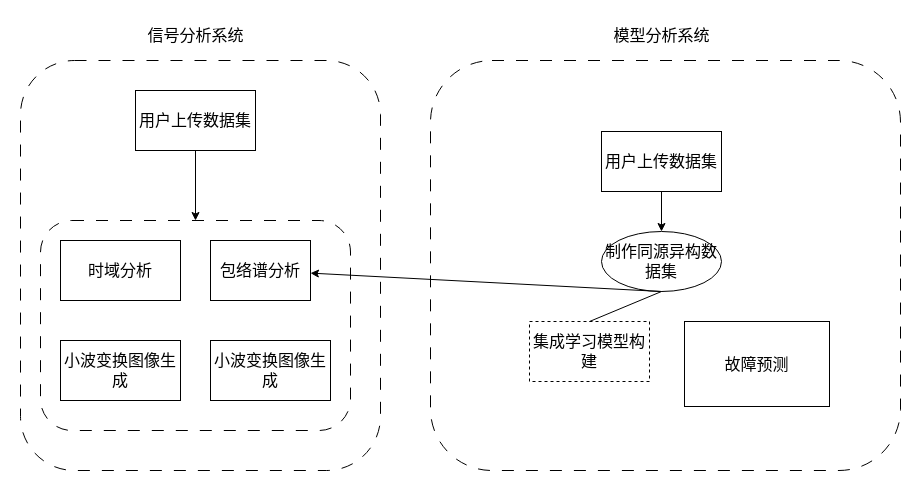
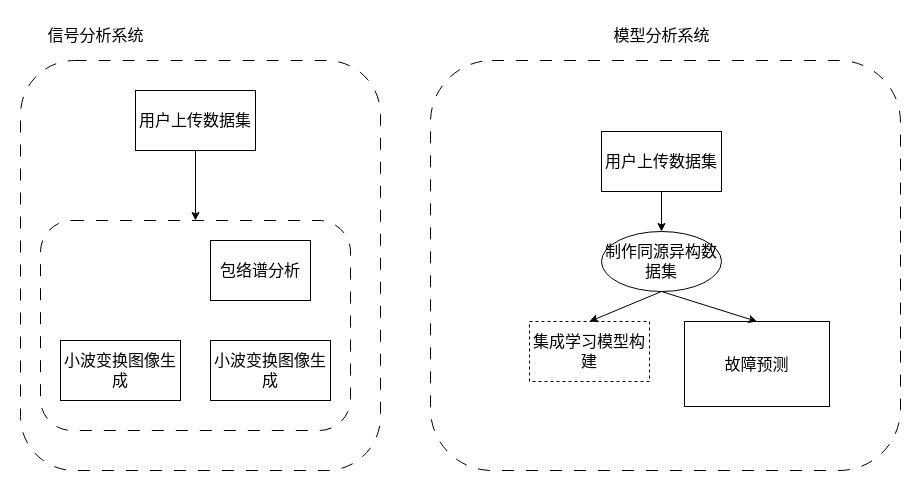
(196, 36) -> (96, 36)
(121, 271) -> none
(481, 282) -> (706, 305)
(595, 319) -> (597, 318)
